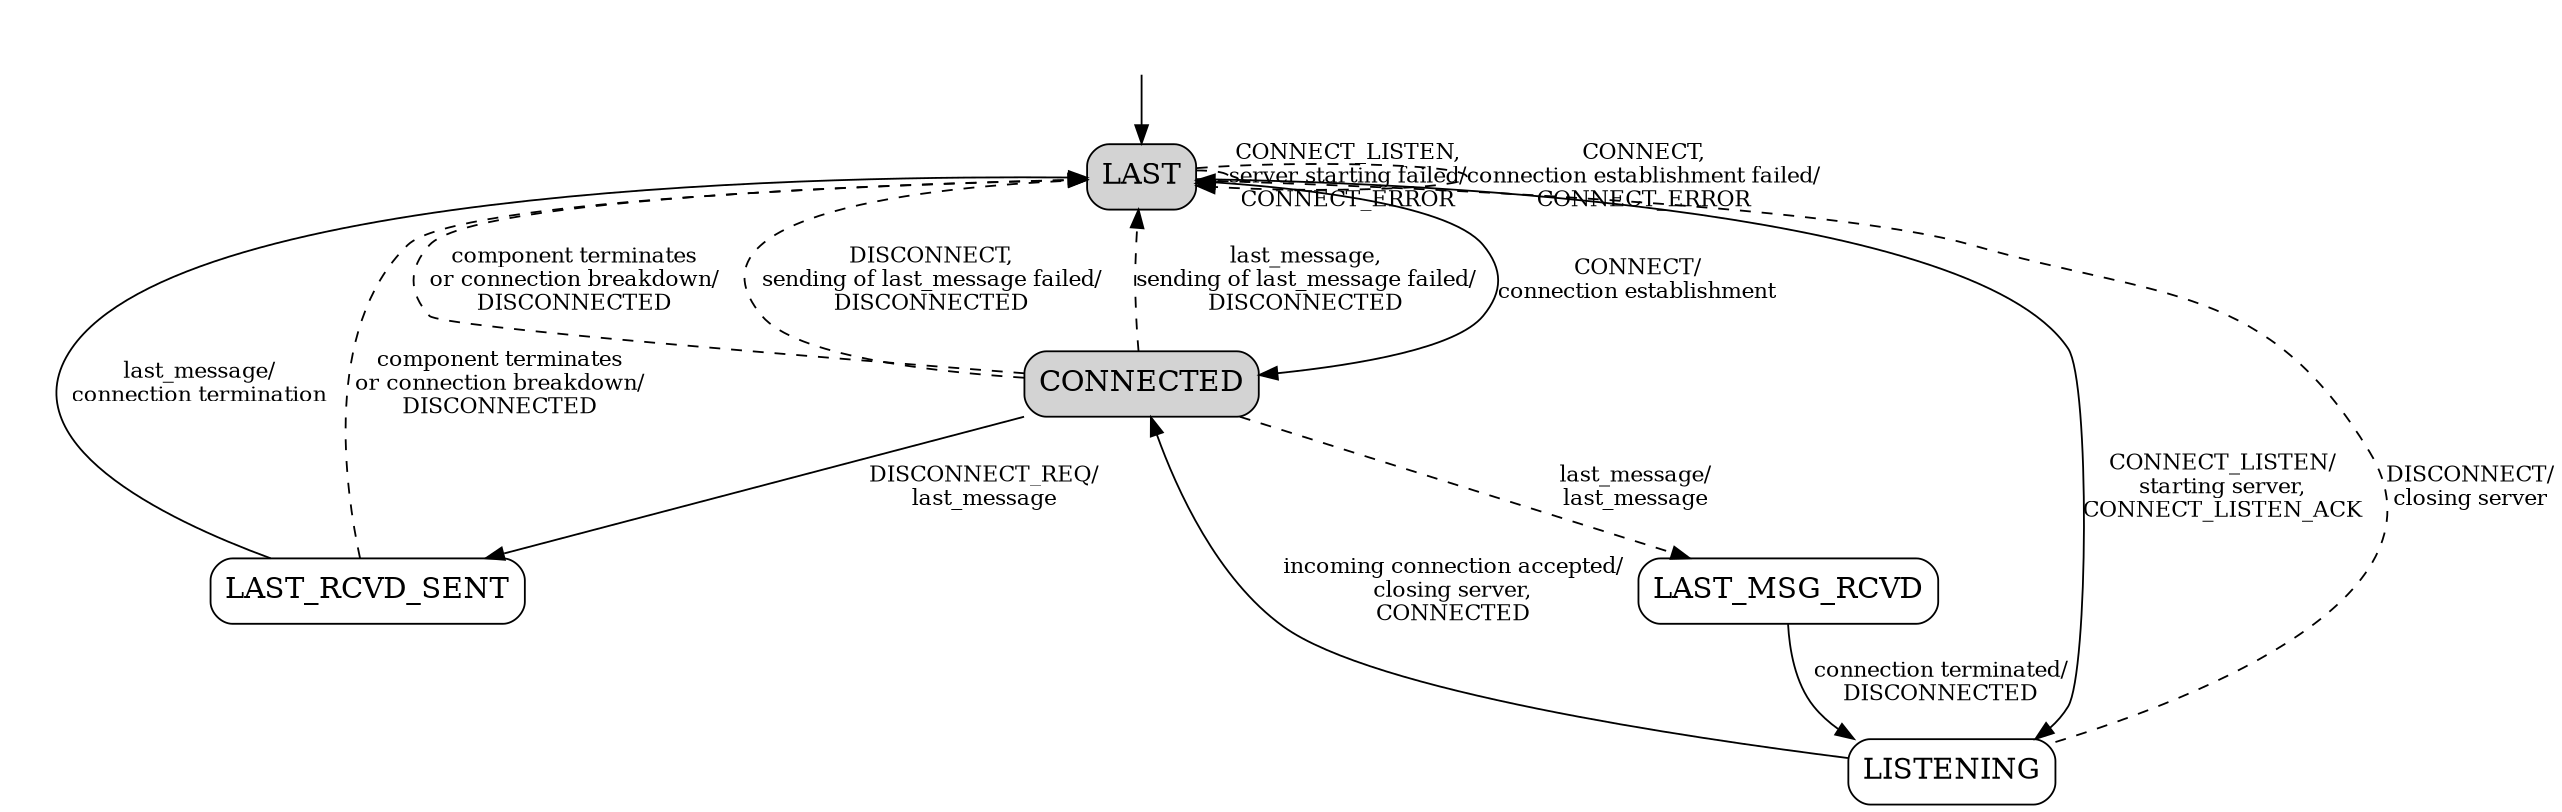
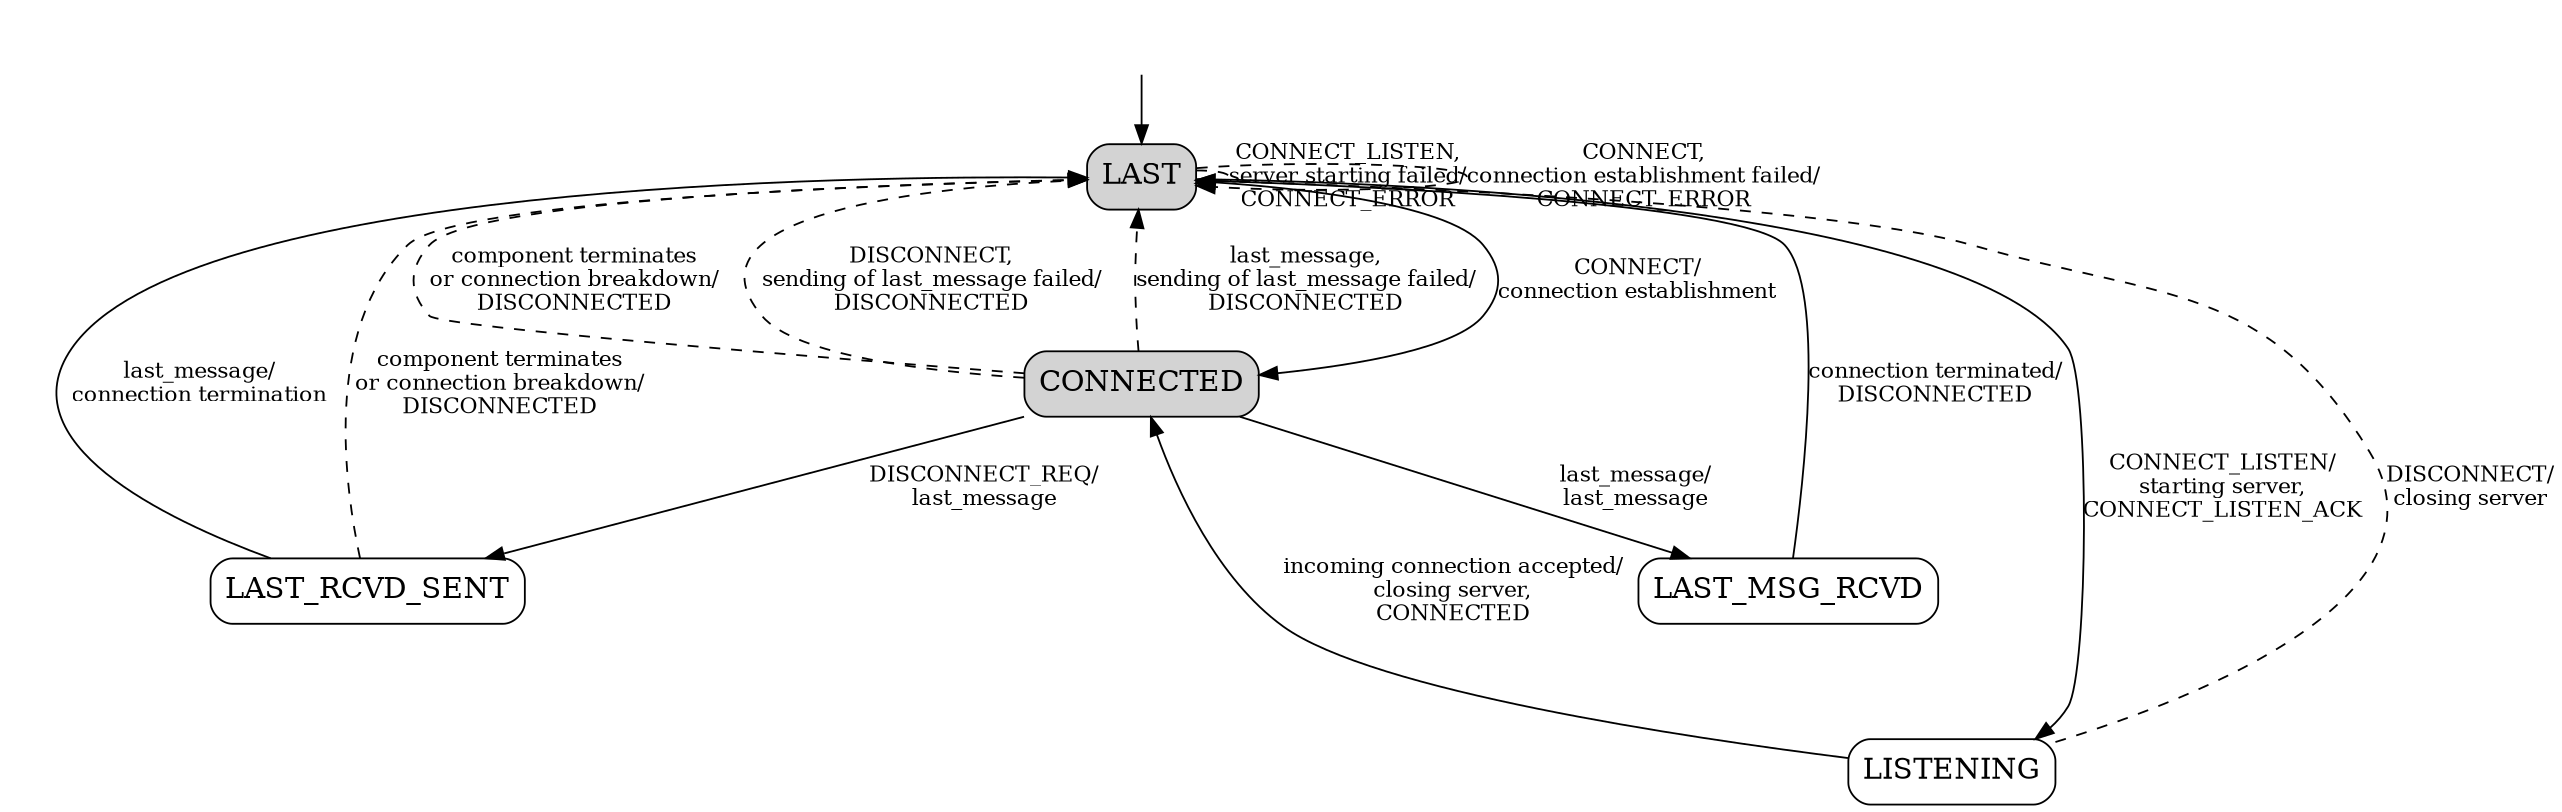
(1456, 485) -> (1456, 485)
(1800, 683) -> (1787, 249)
